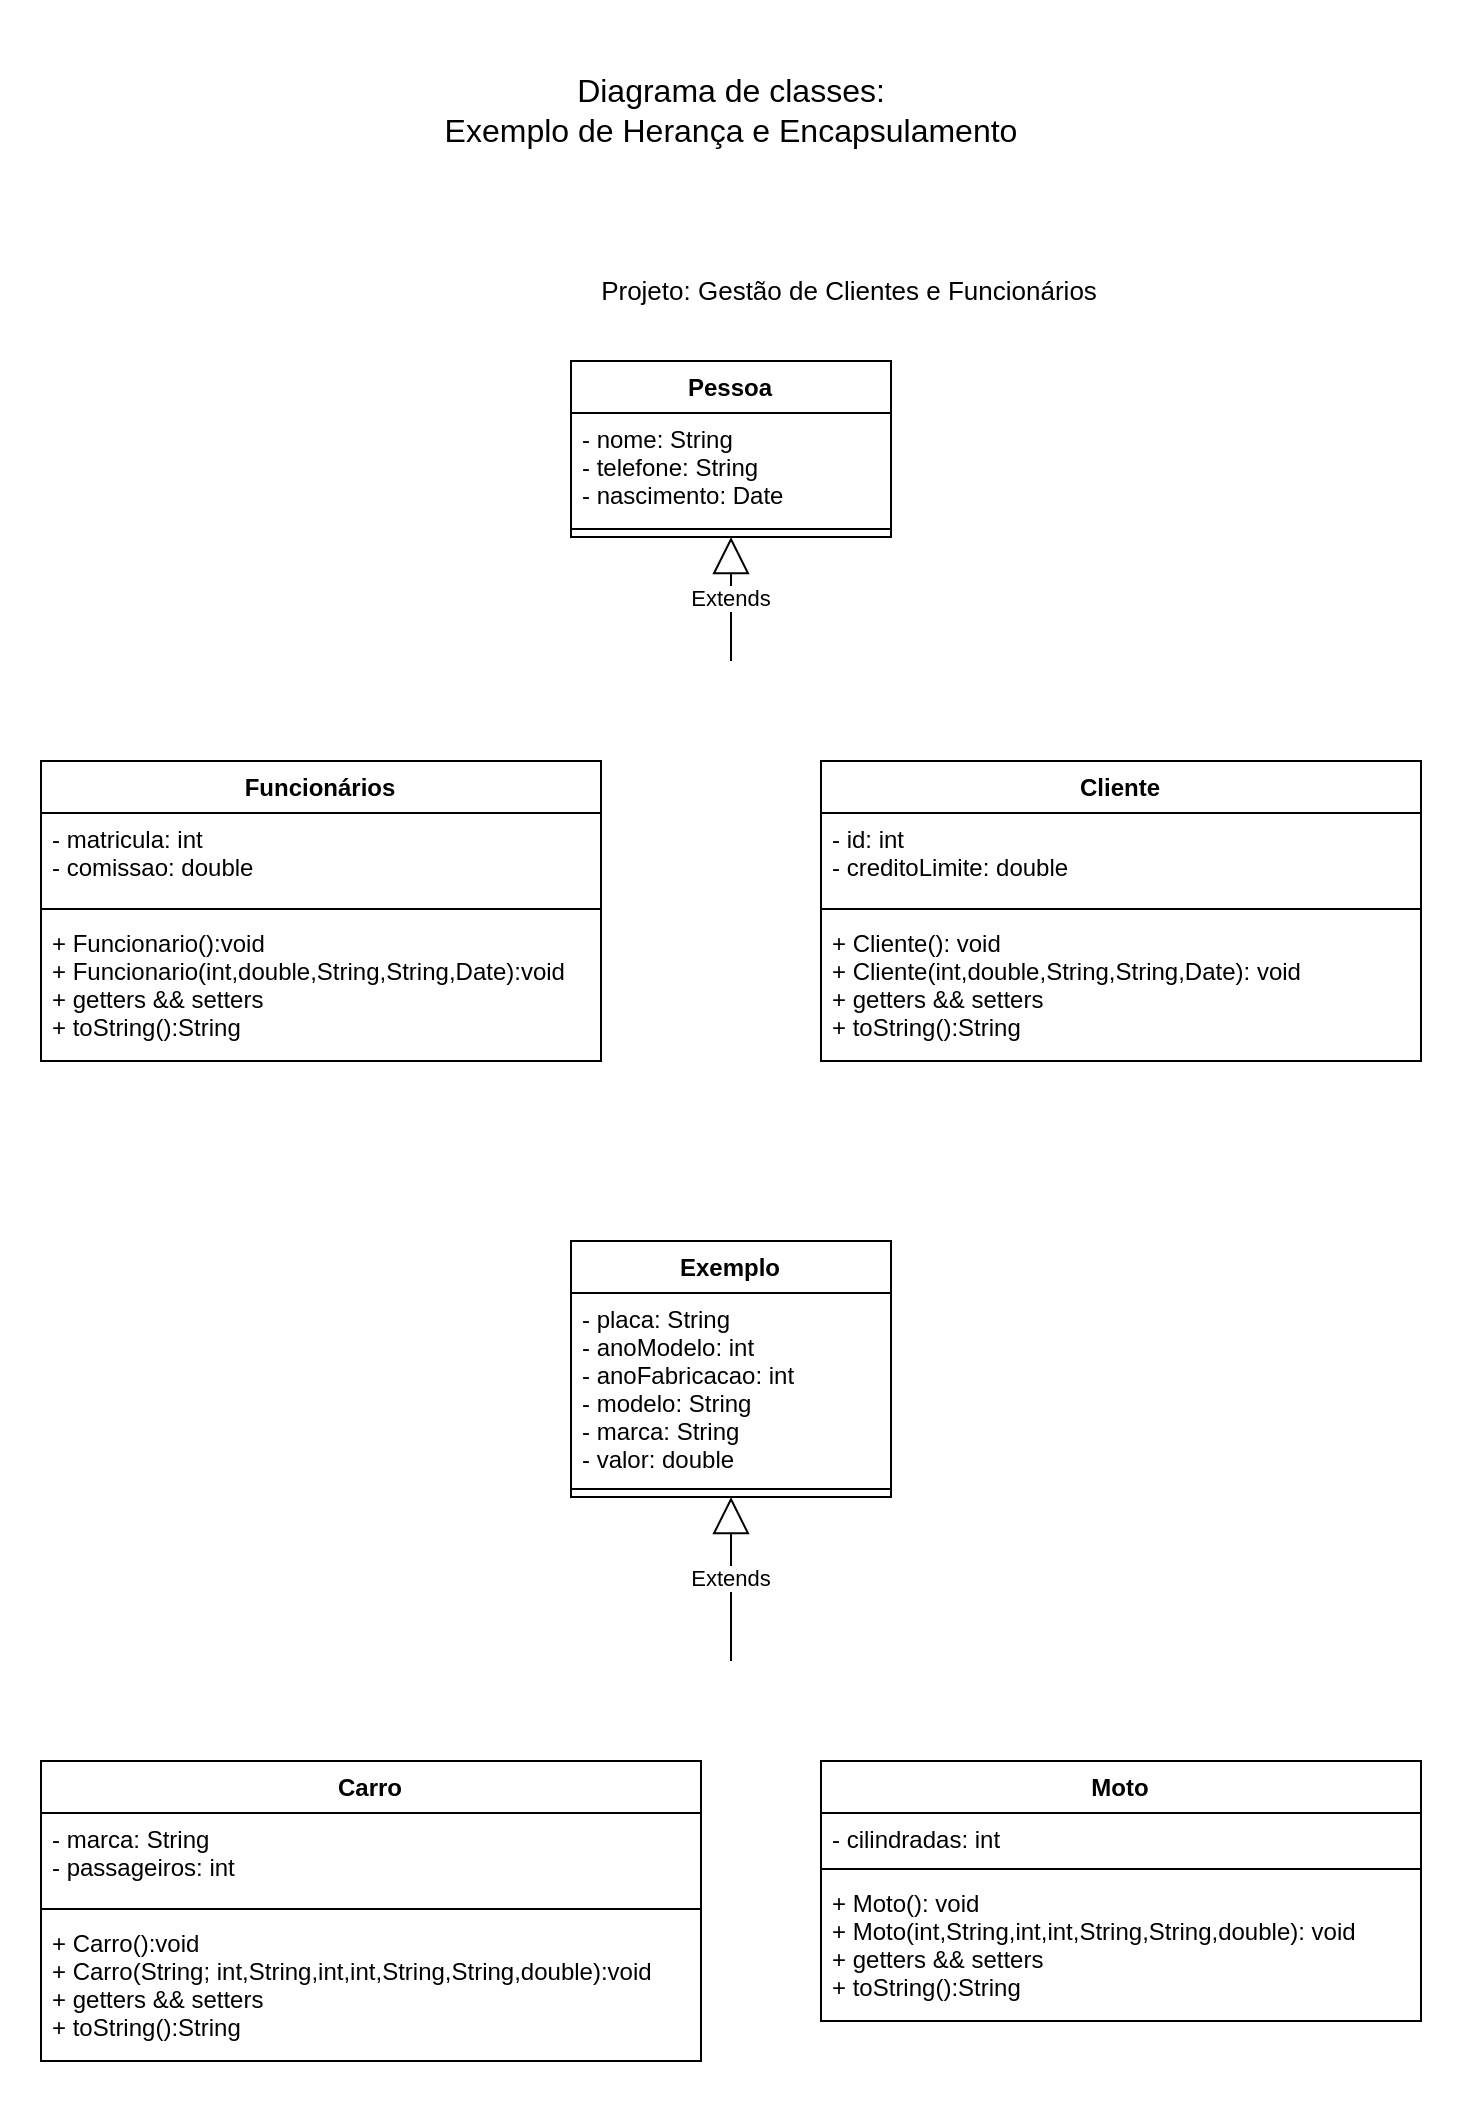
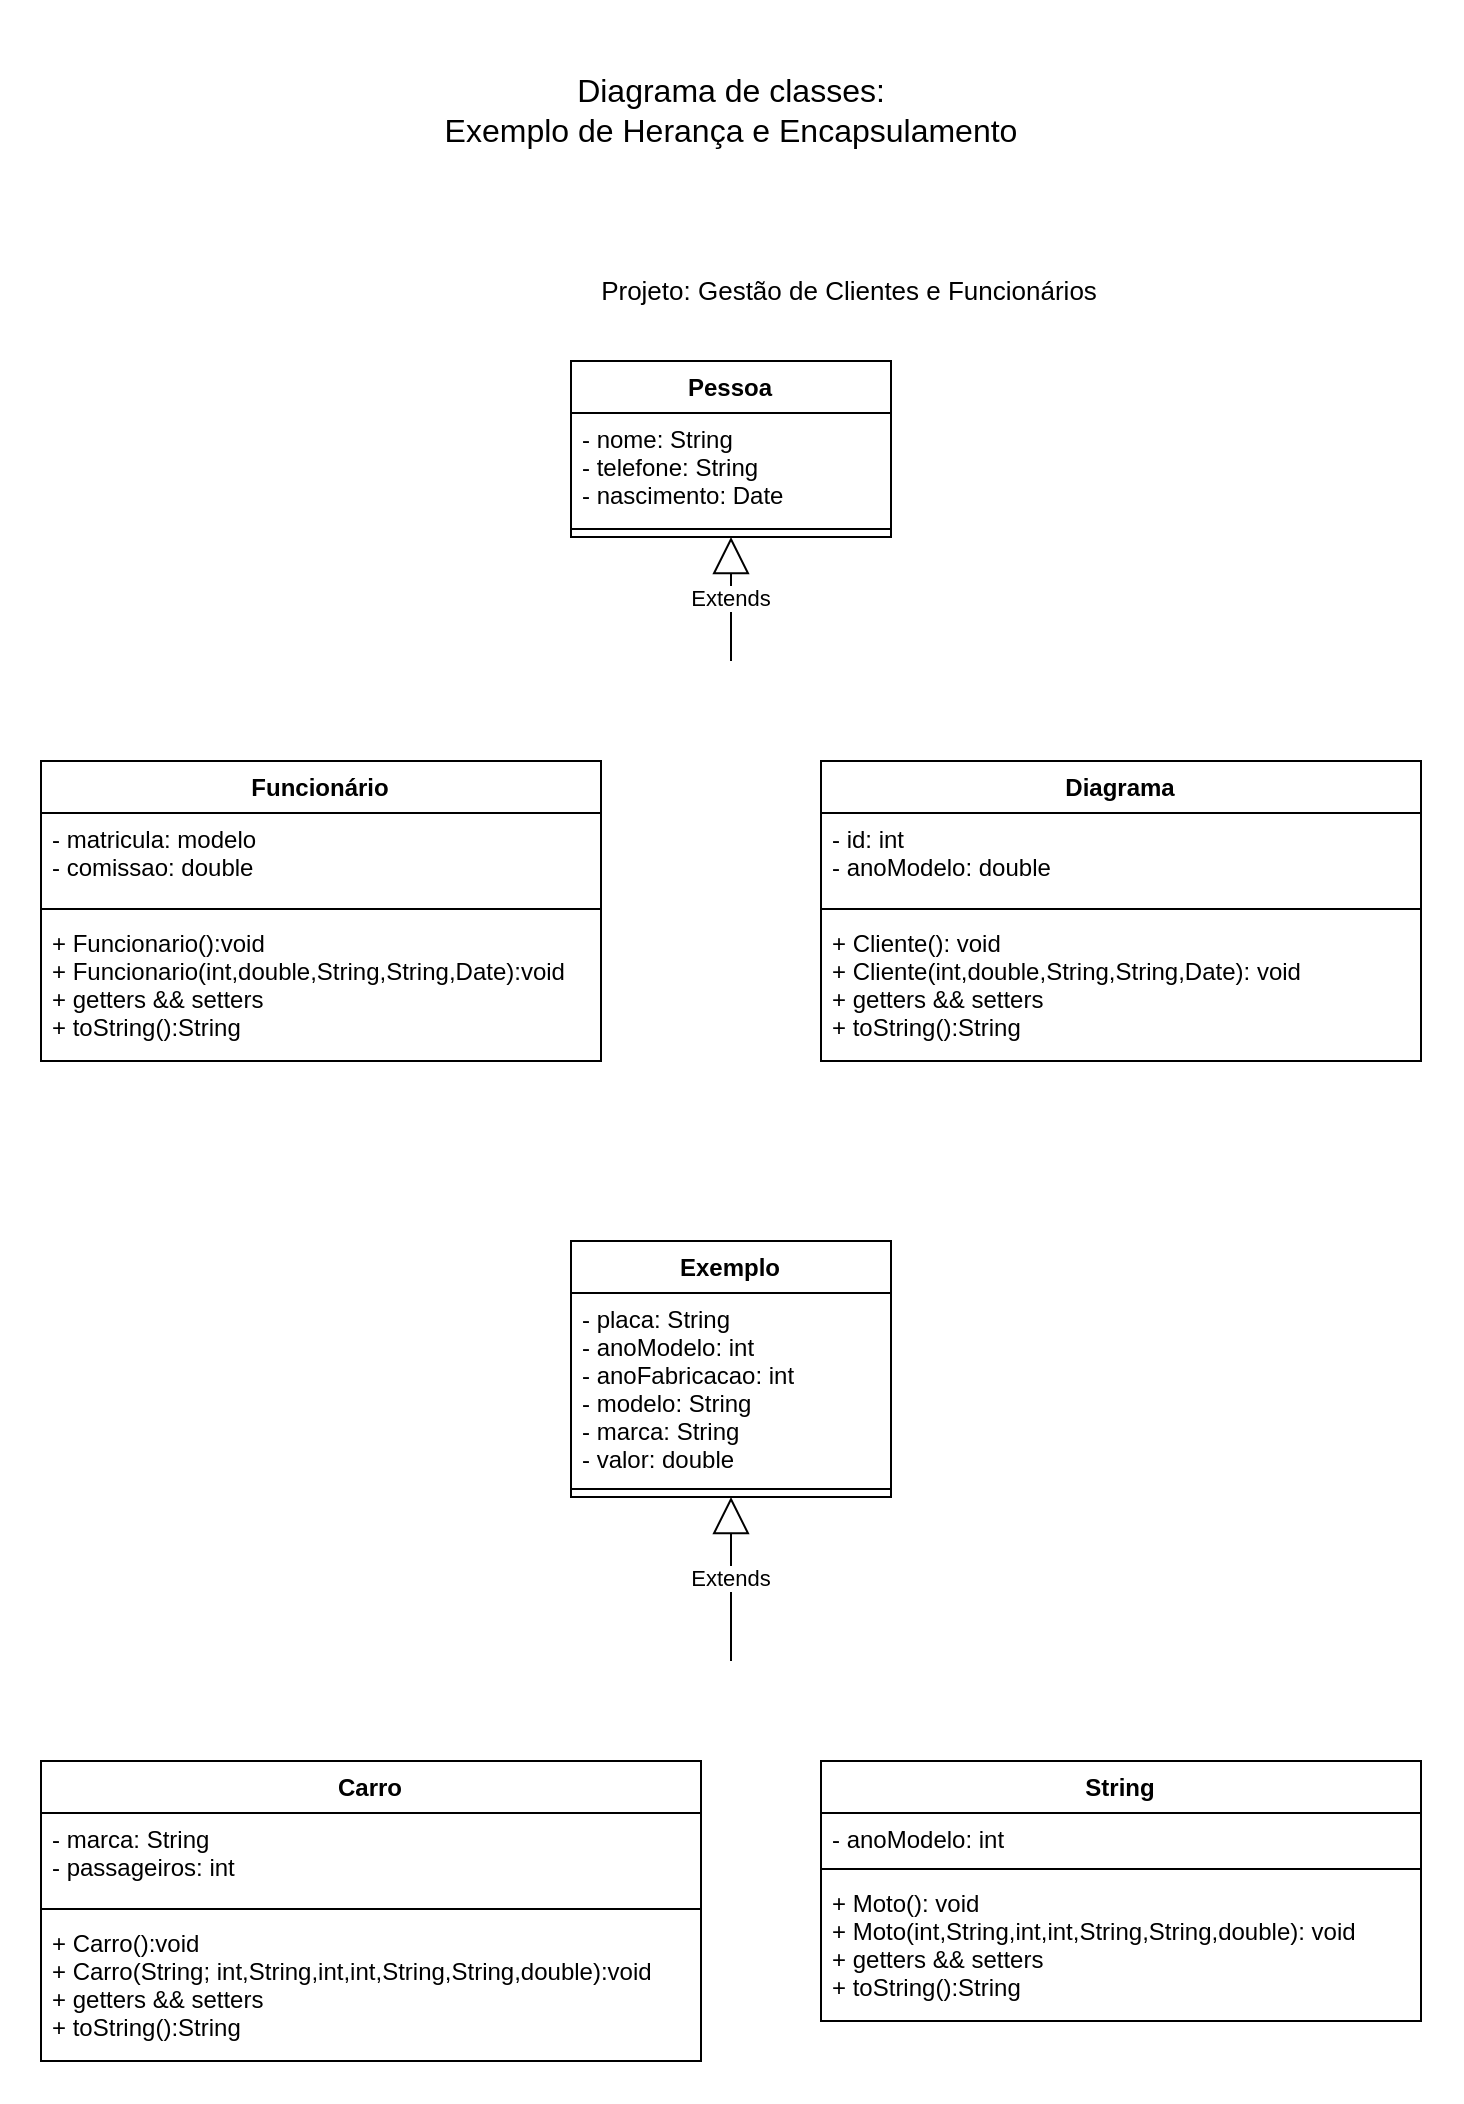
(320, 788) -> (320, 788)
(1120, 788) -> (1120, 788)
(141, 840) -> (161, 840)
(877, 840) -> (877, 840)
(1120, 1788) -> (1120, 1788)
(931, 1840) -> (924, 1840)
